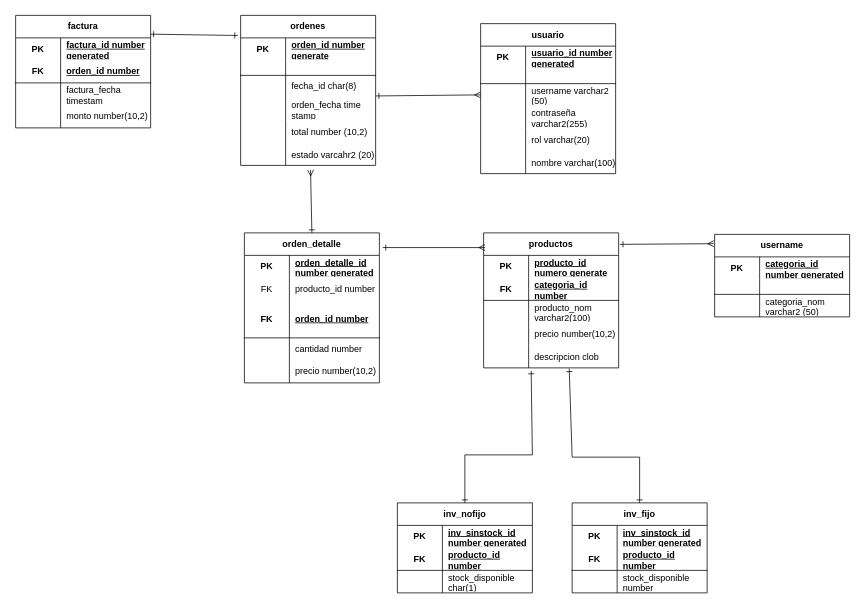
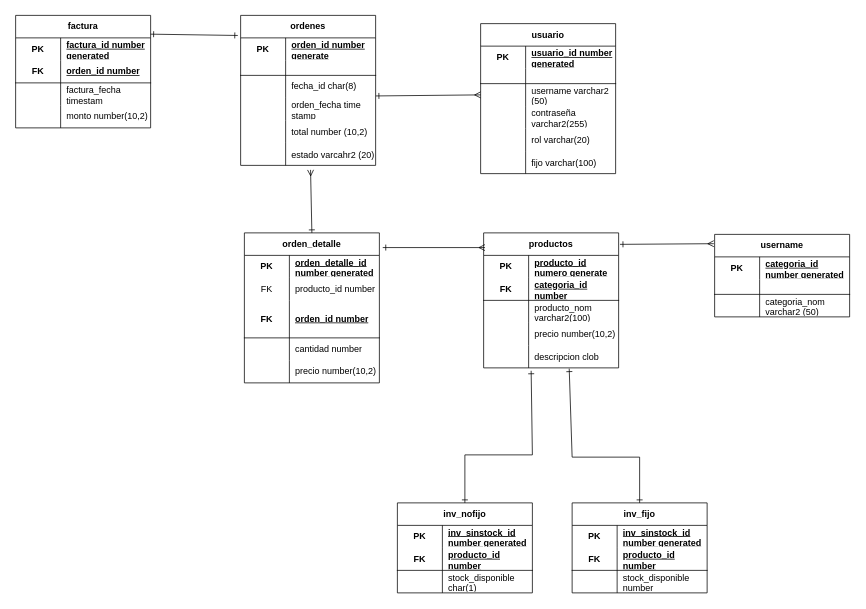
(578, 163) -> (572, 163)
